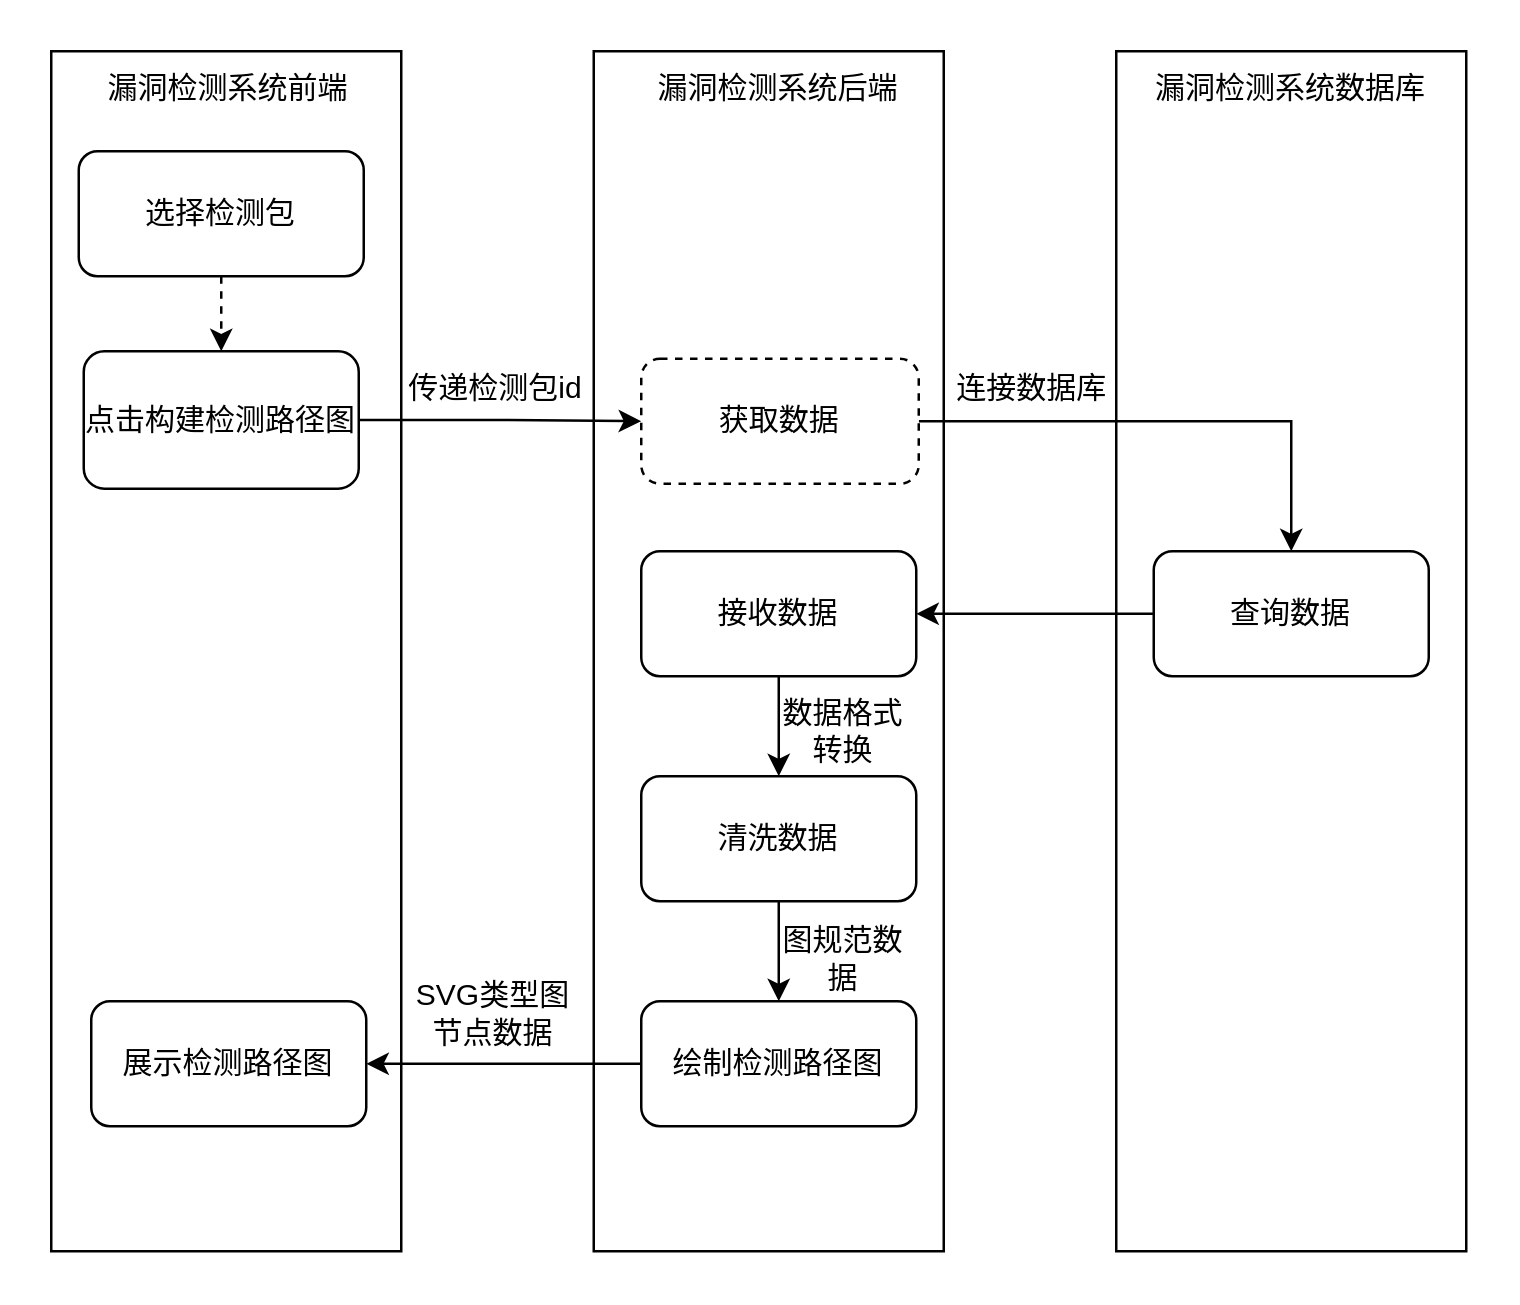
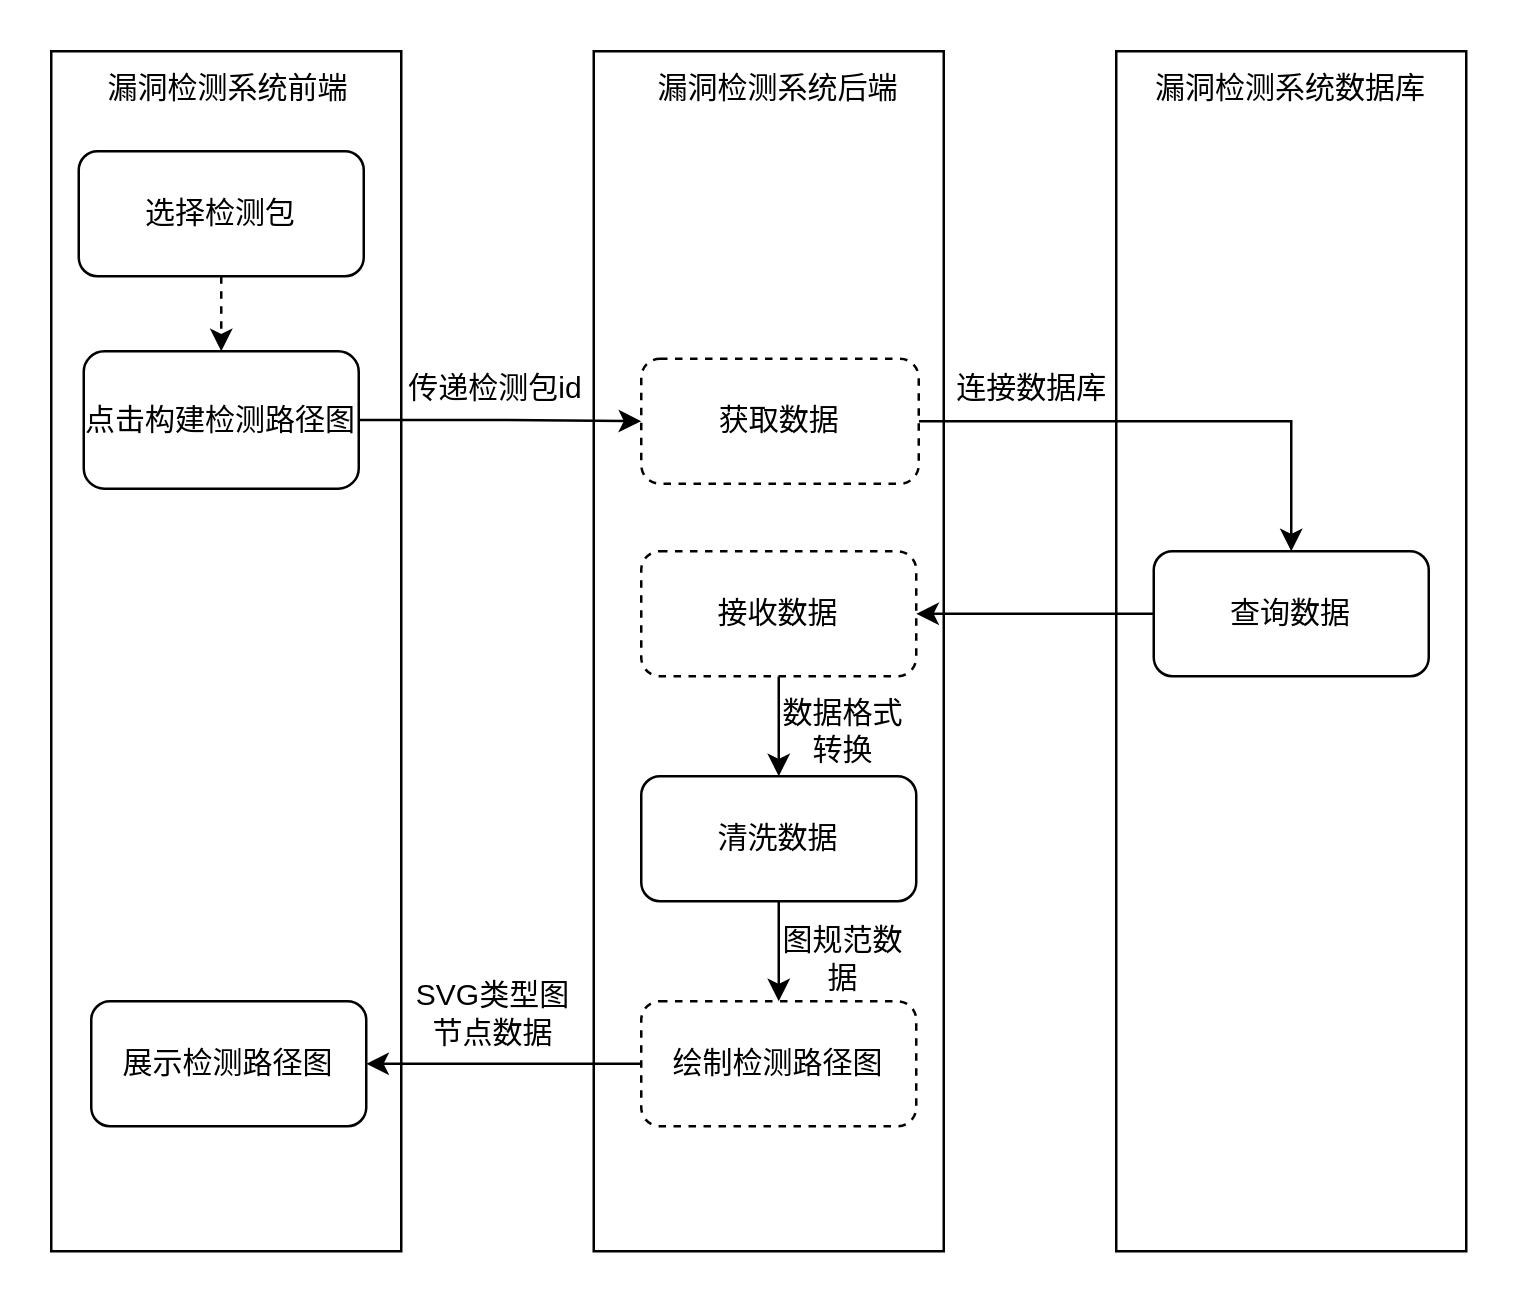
(779, 614) -> (779, 614)
(779, 1064) -> (779, 1064)
